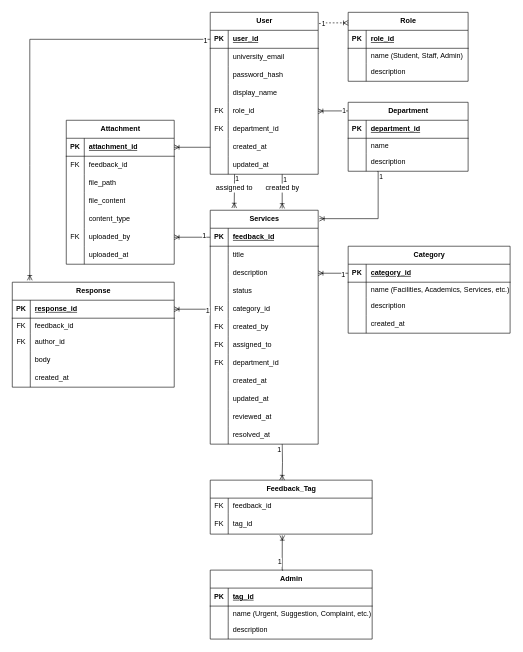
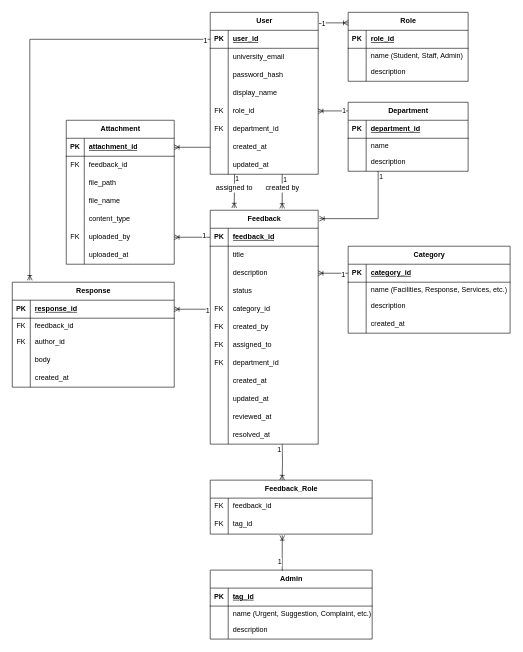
(333, 23) -> (333, 23)
(111, 201) -> (105, 201)
(265, 219) -> (265, 219)
(441, 290) -> (441, 290)
(292, 489) -> (292, 489)
